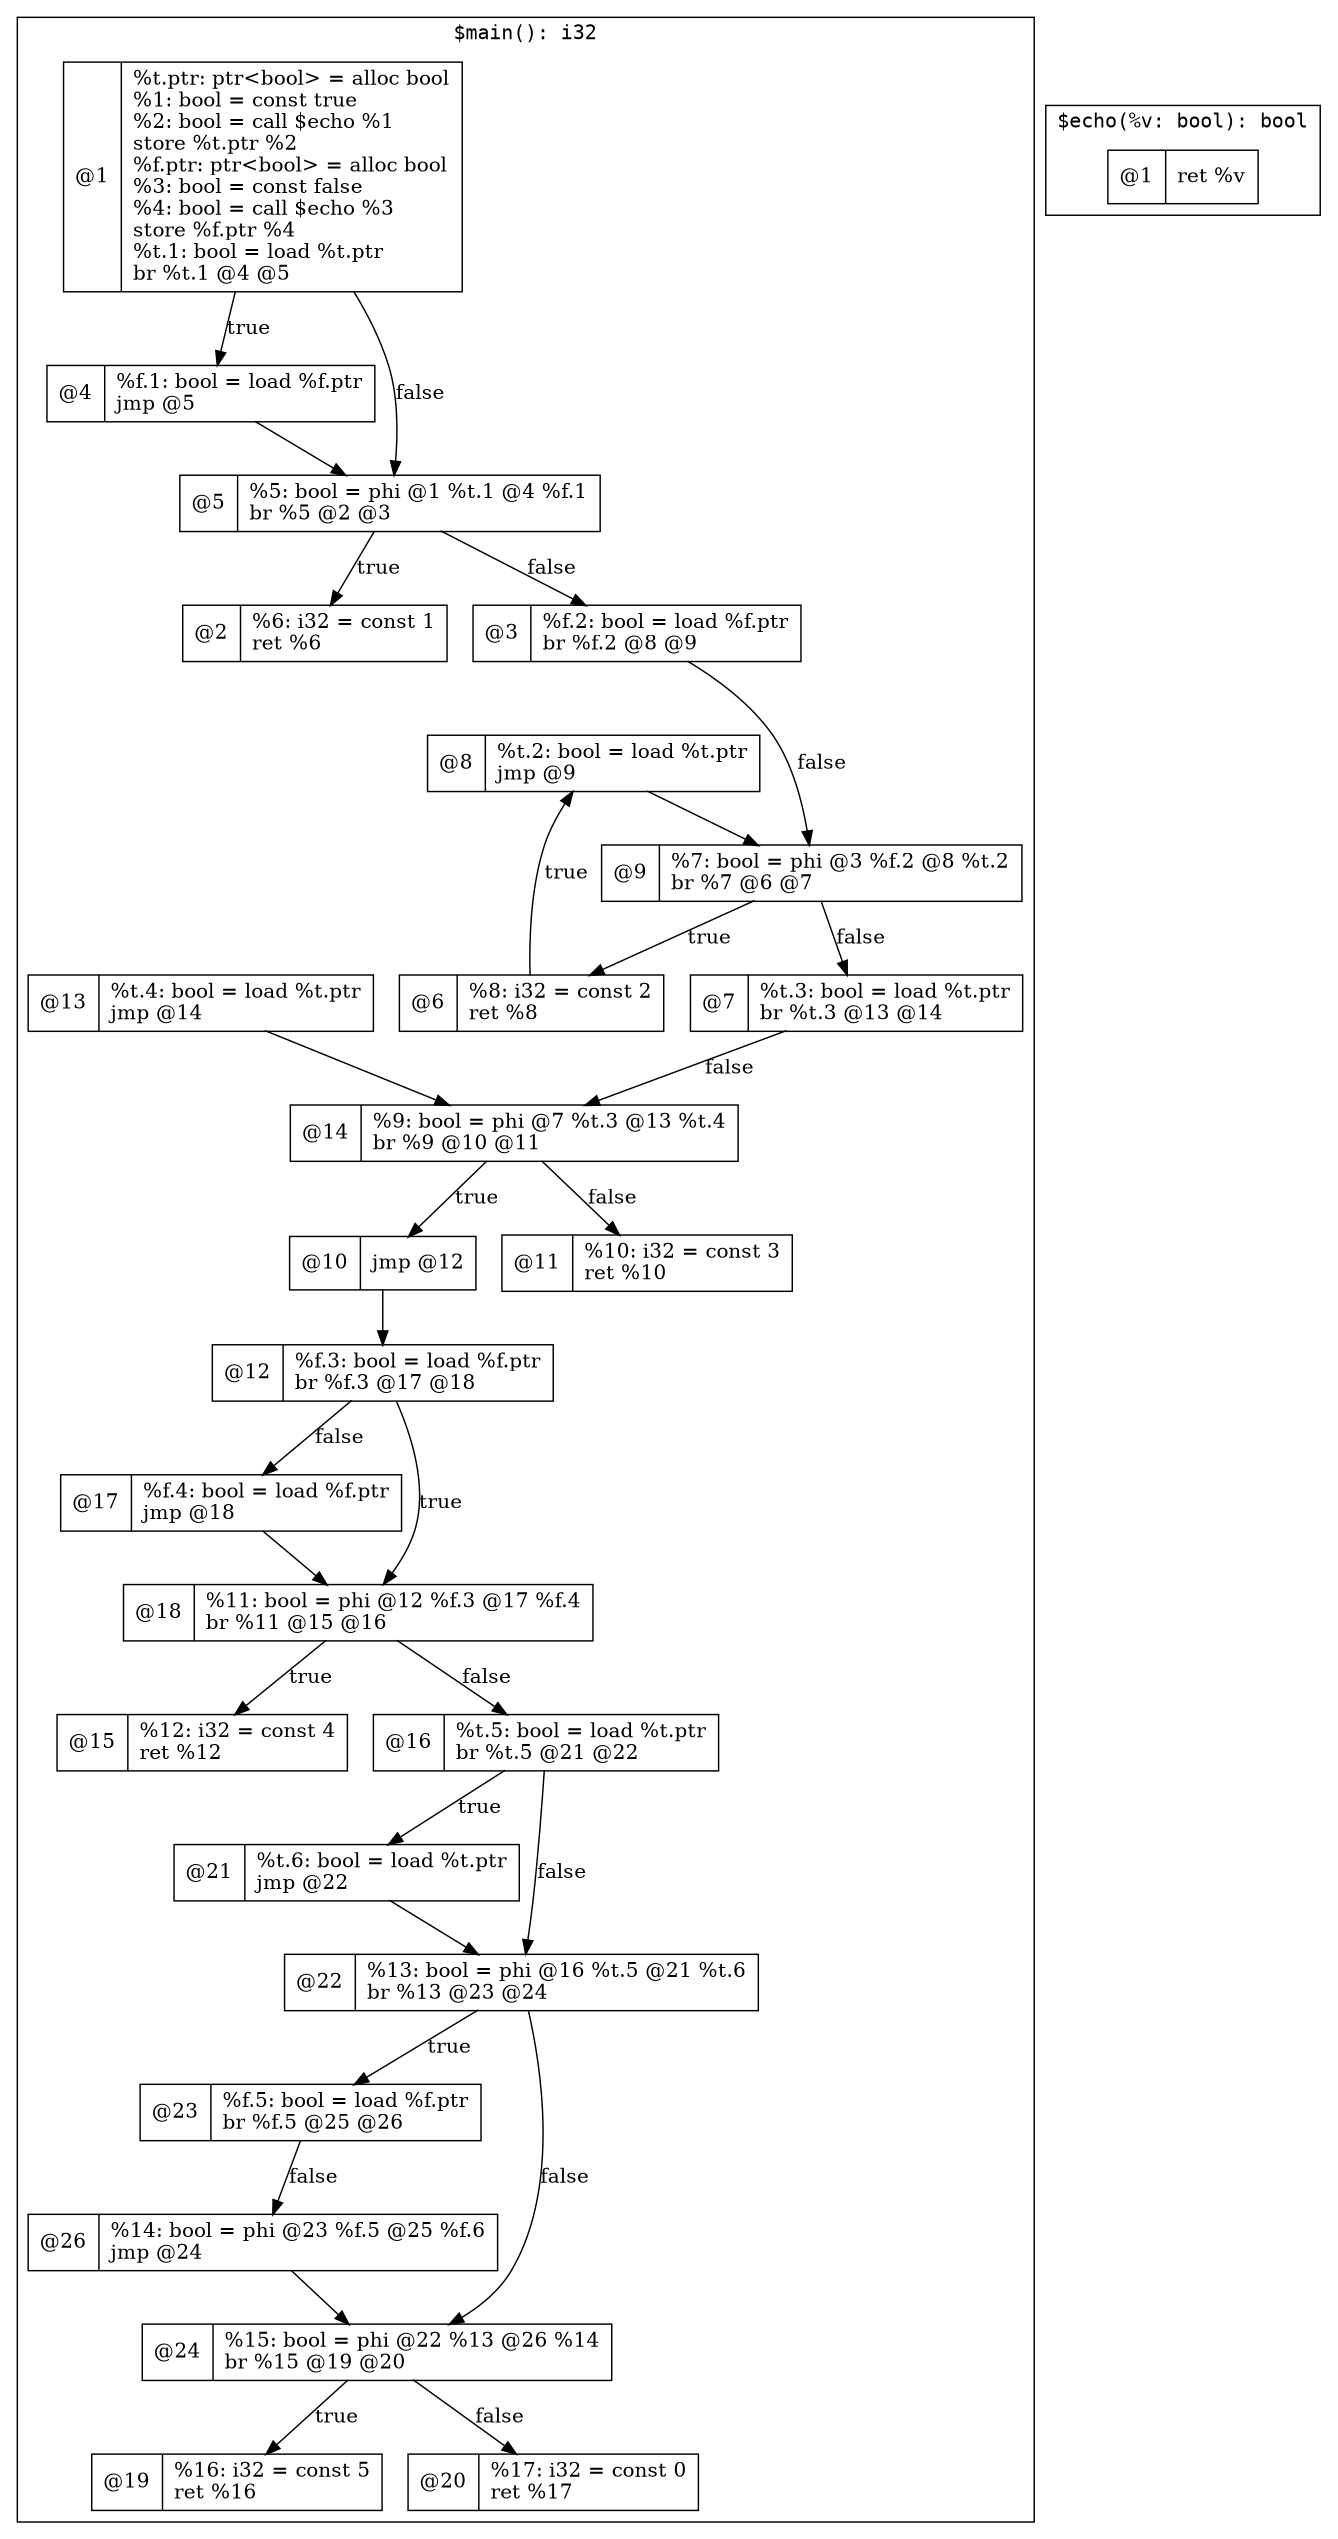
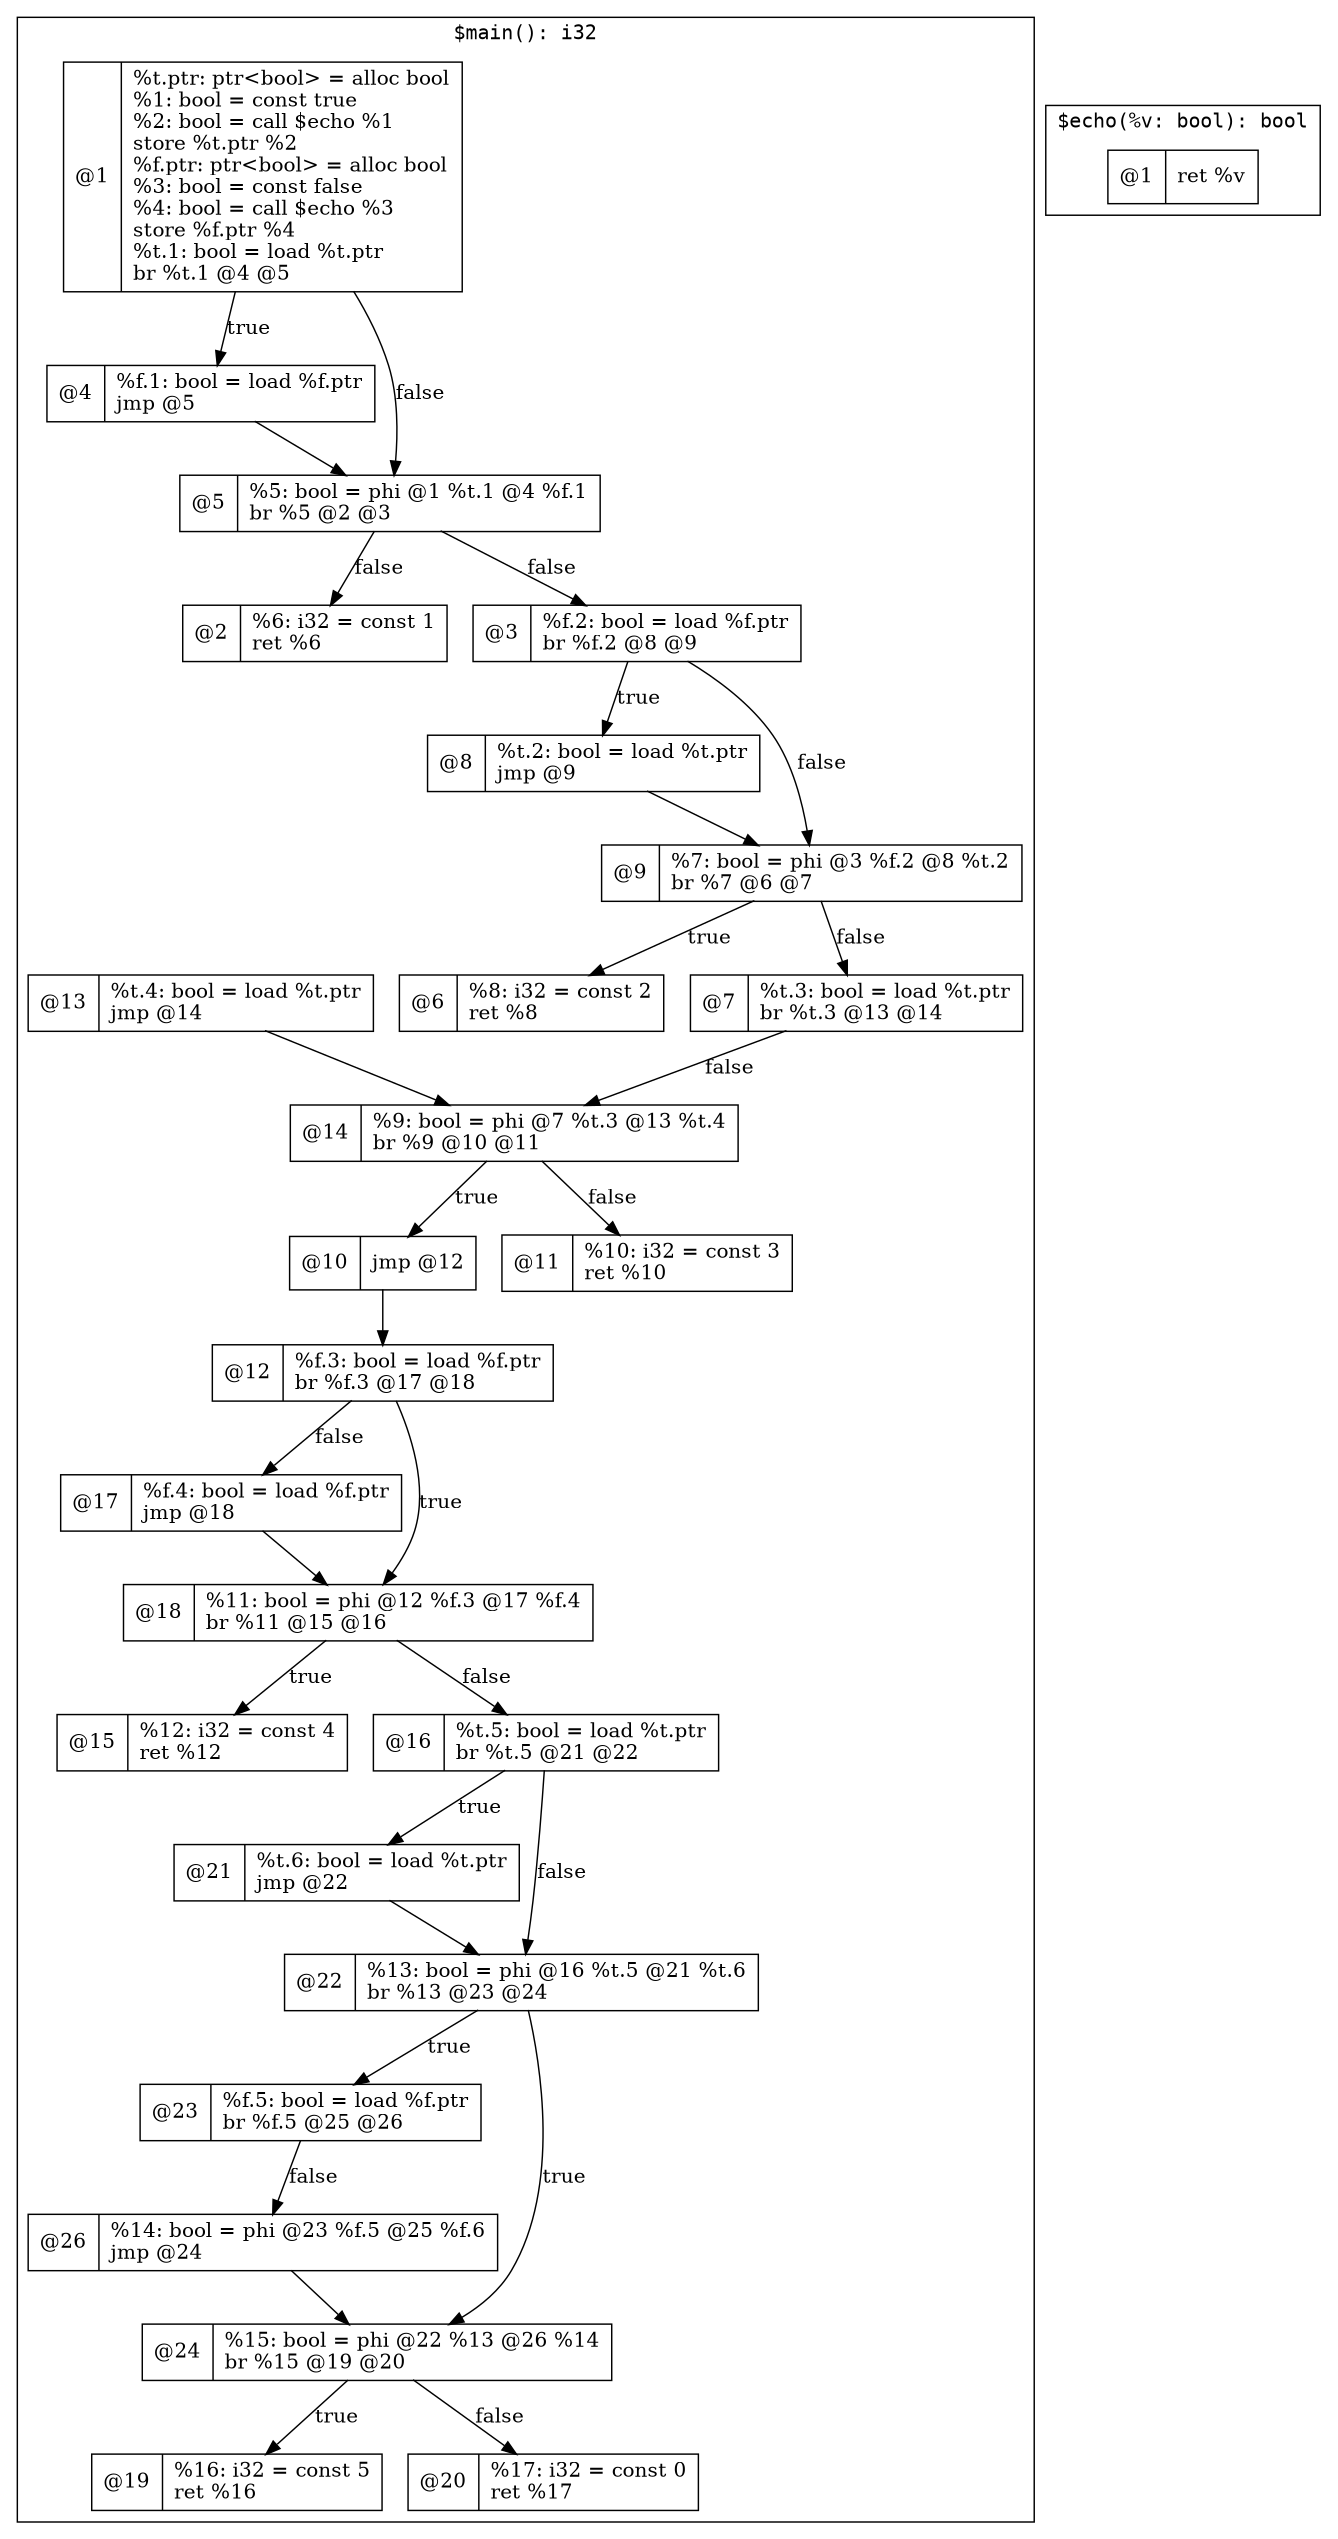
(379, 568) -> (379, 568)
(535, 887) -> (618, 692)
(565, 2178) -> (565, 2178)
